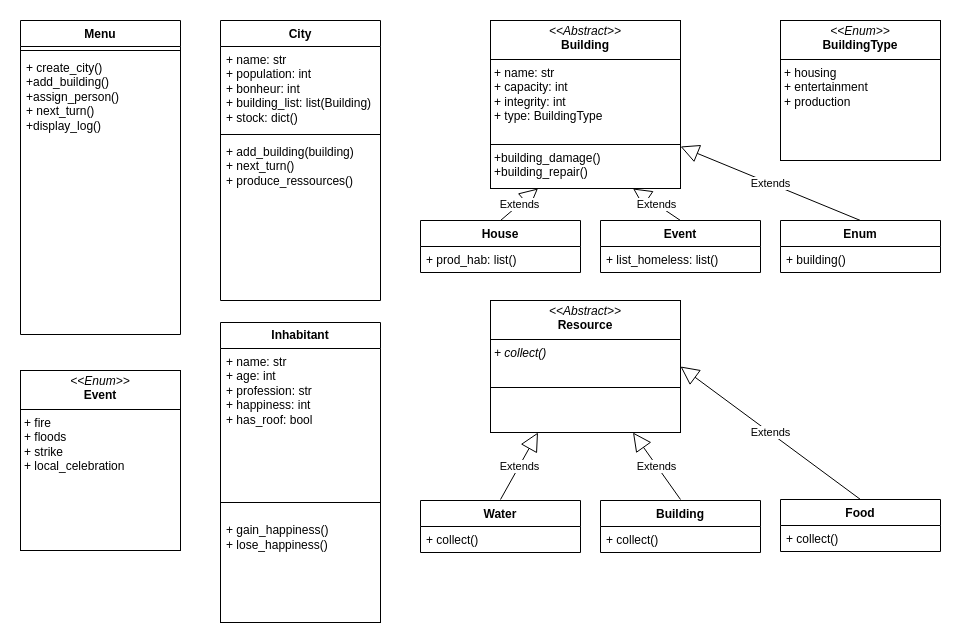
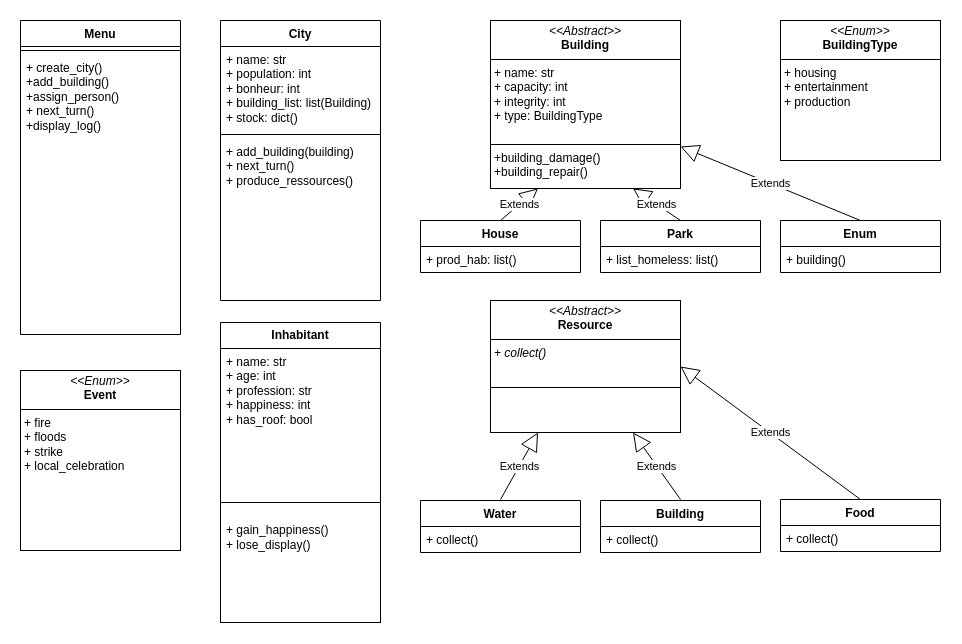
(681, 235) -> (681, 235)
(282, 524) -> (282, 524)
